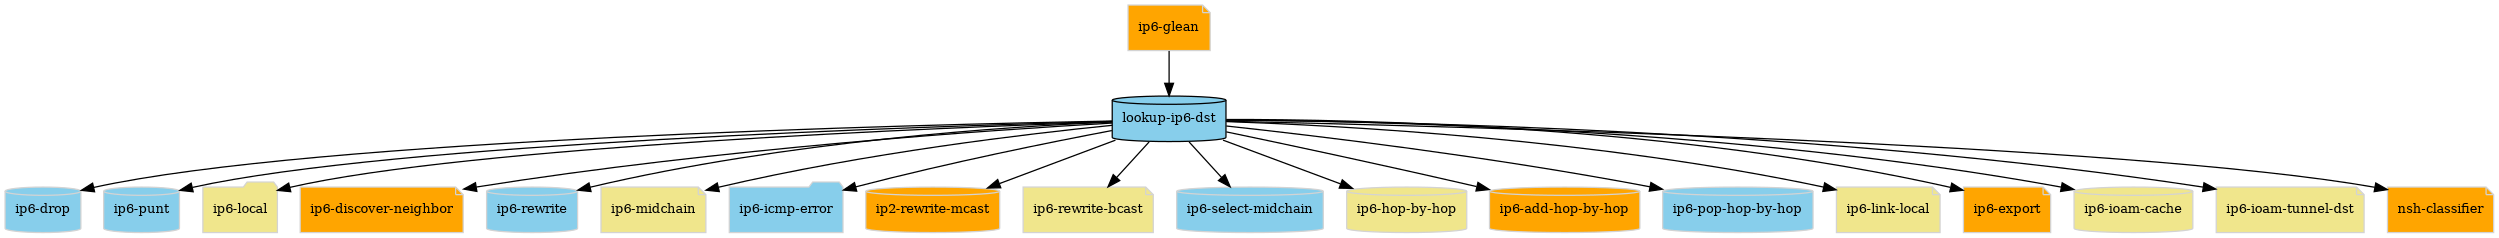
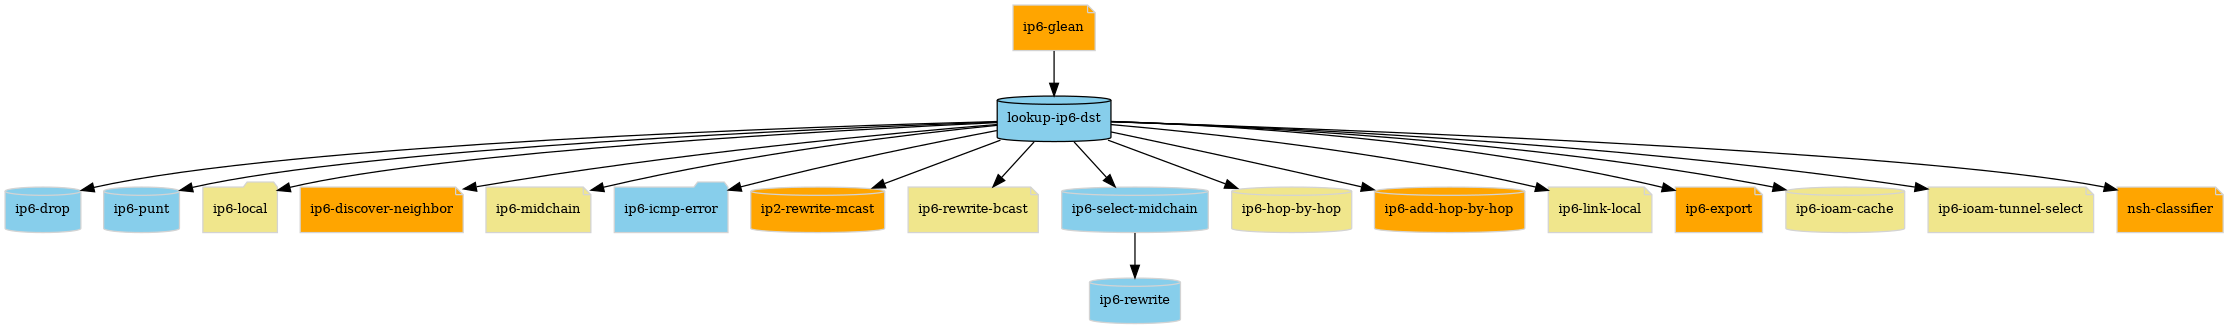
(849, 143) -> (1135, 249)
(1738, 210) -> none
(2290, 210) -> (2011, 210)
